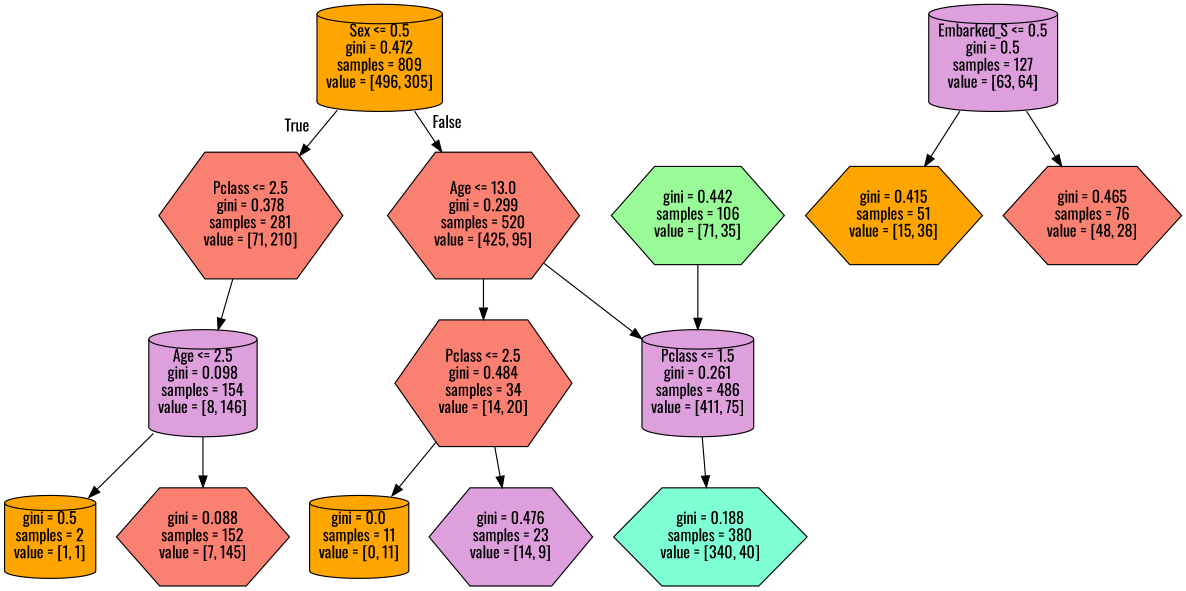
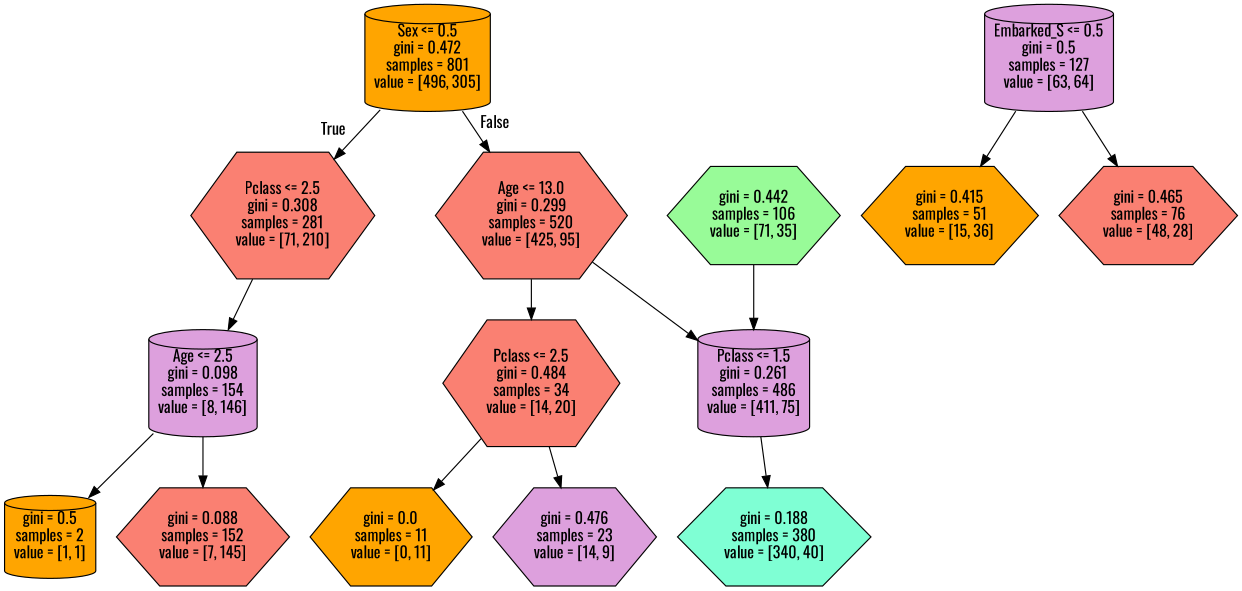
(380, 58) -> (428, 58)
(251, 216) -> (283, 216)
(359, 537) -> (391, 537)
